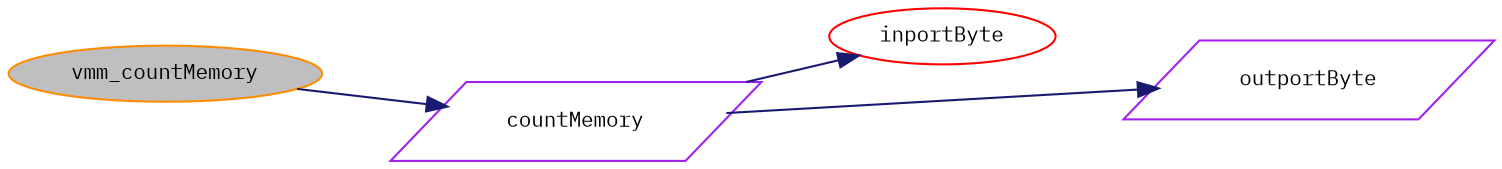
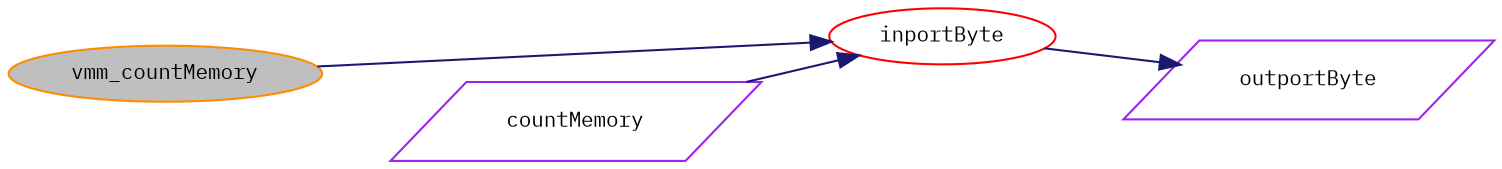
(362, 97) -> (564, 55)
(932, 101) -> (1102, 55)
